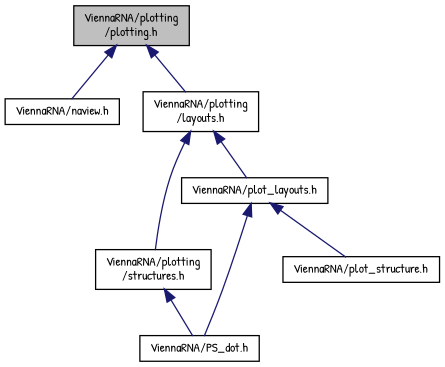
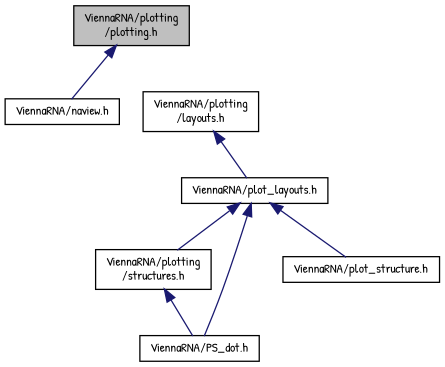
(170, 74) -> none
(165, 195) -> (203, 231)
